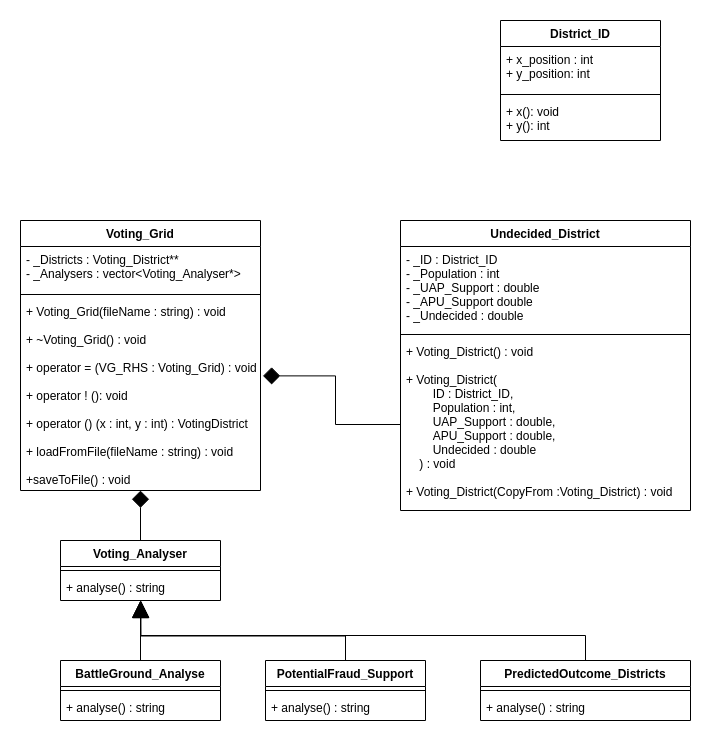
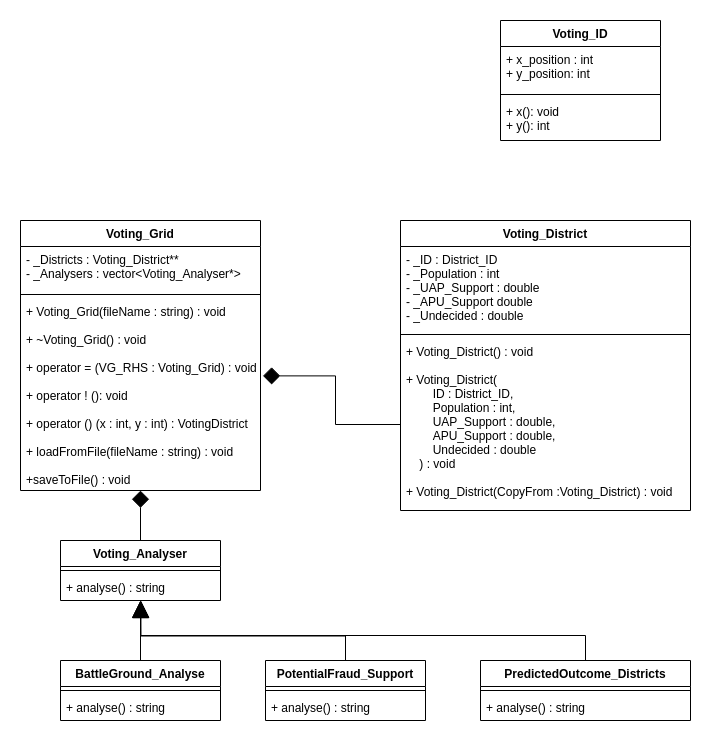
(580, 34) -> (580, 34)
(545, 234) -> (545, 234)
